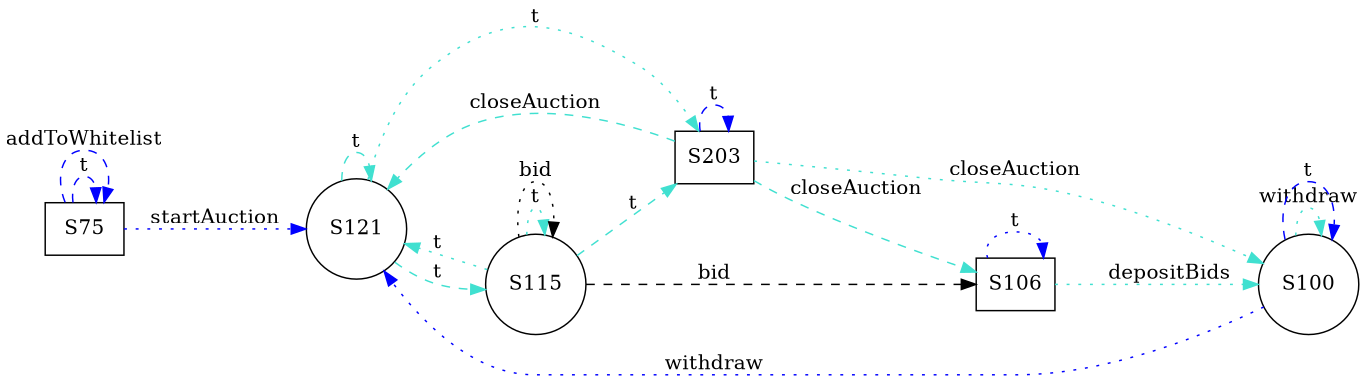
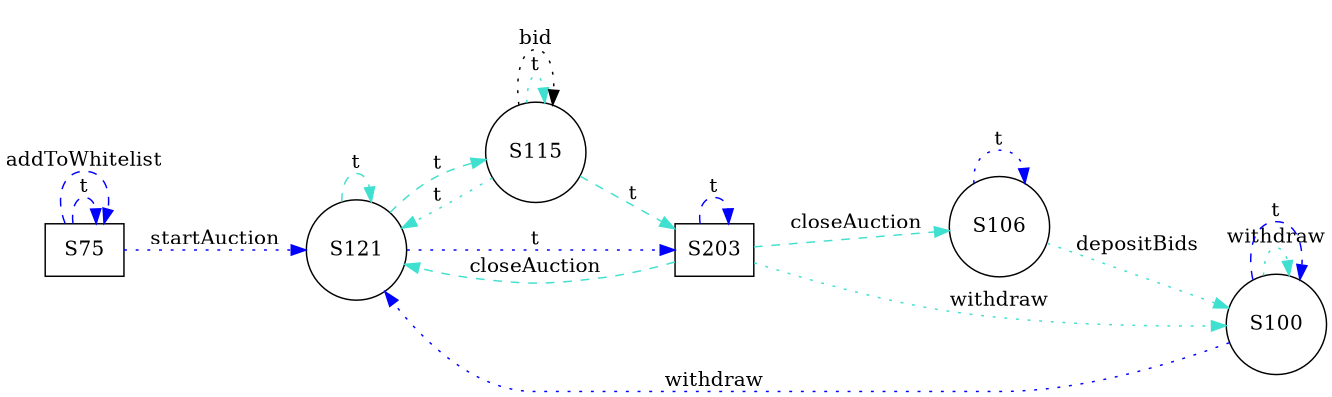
(506, 29) -> (534, 250)
(1016, 170) -> (999, 300)
(774, 284) -> none
(1016, 284) -> (999, 227)
